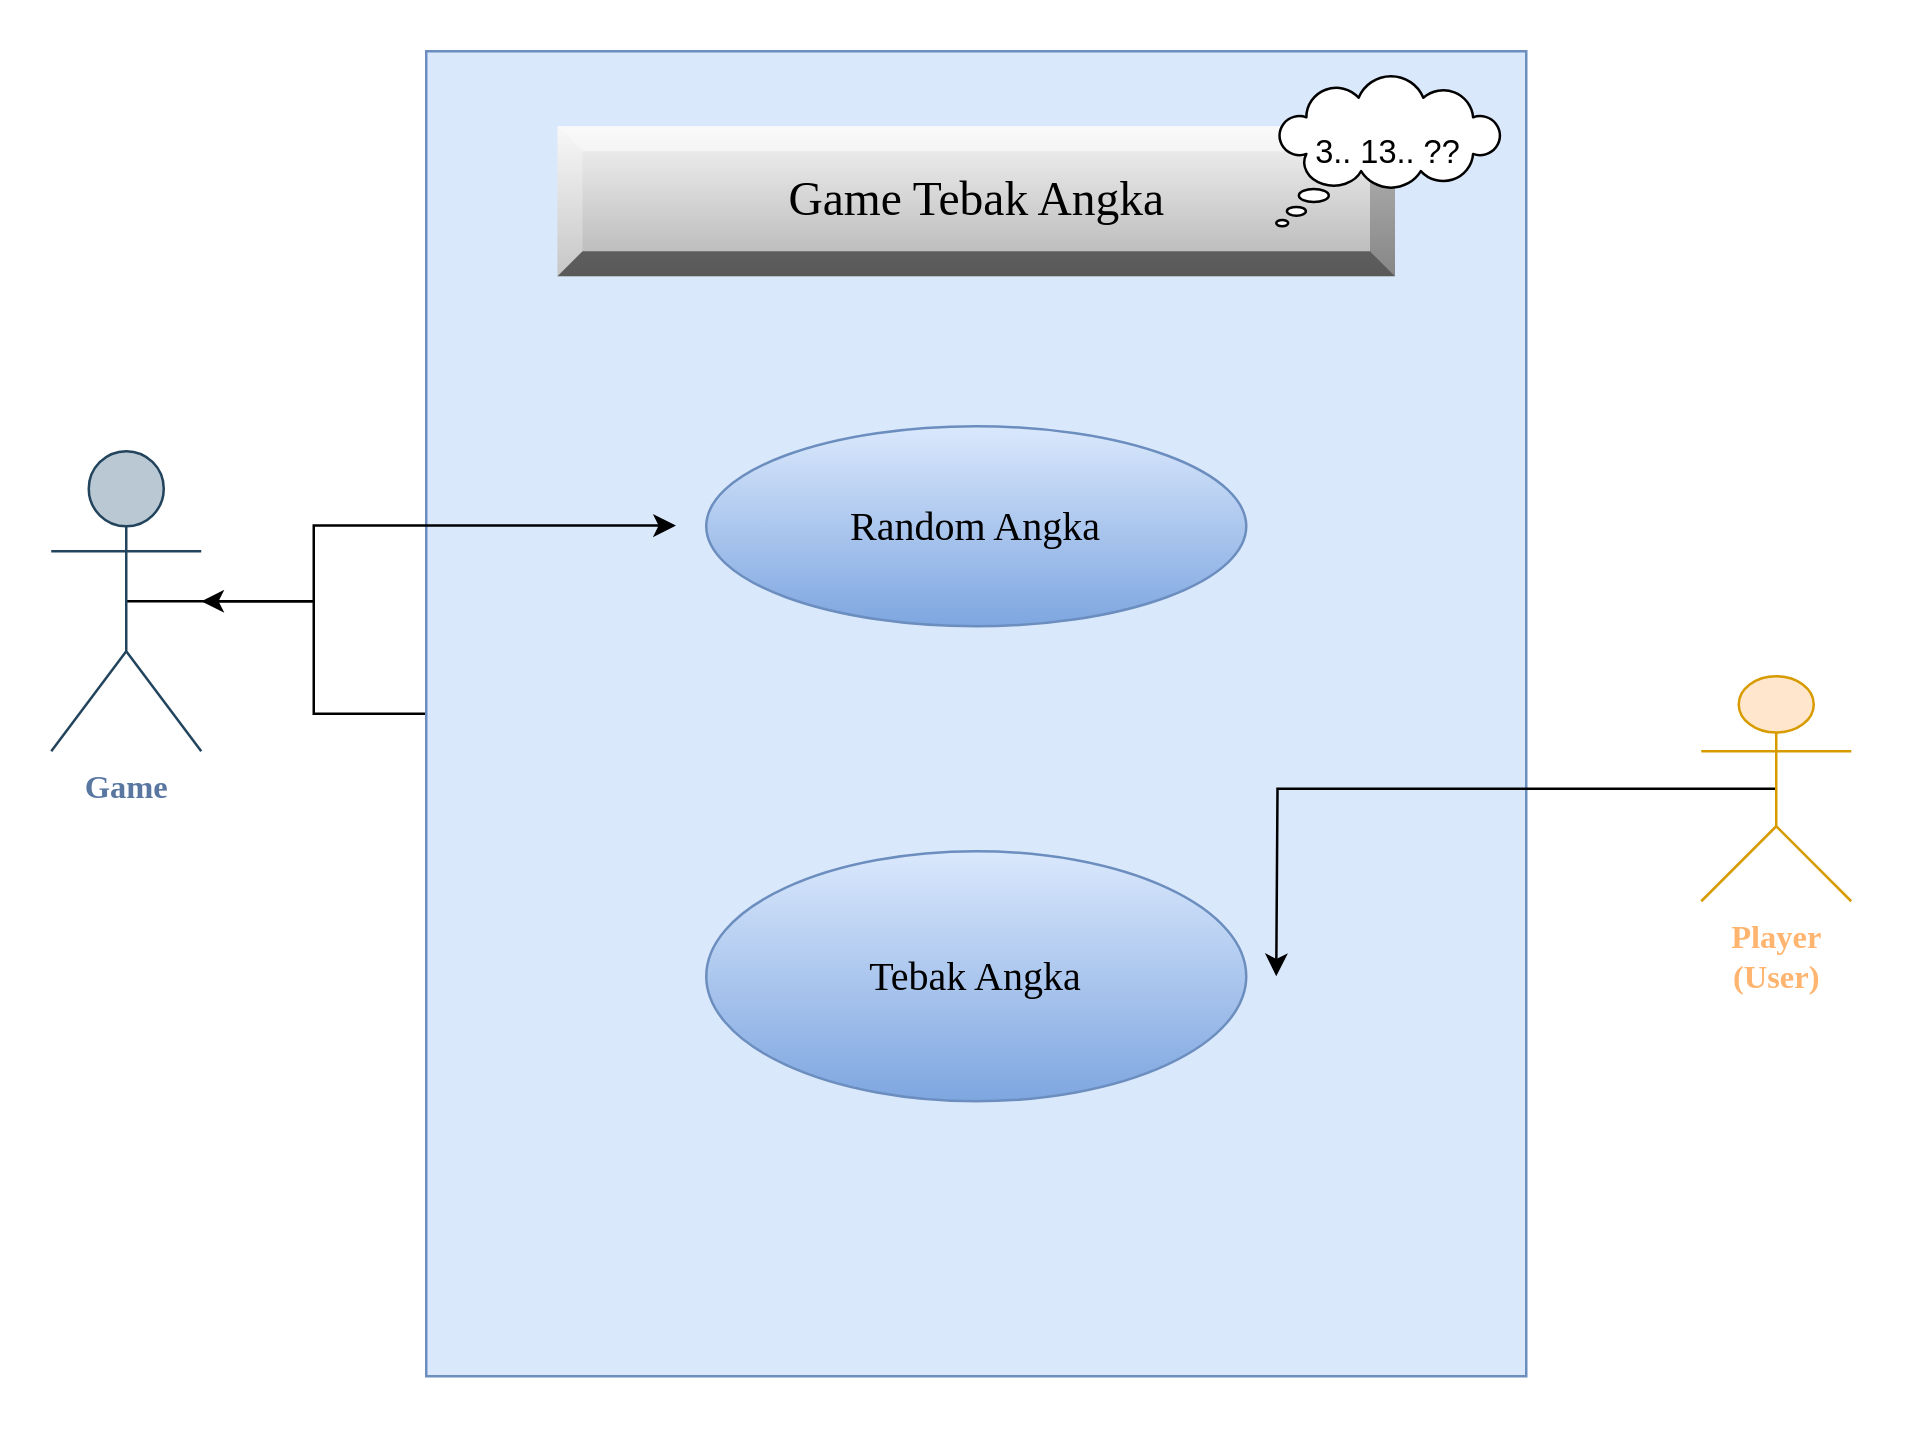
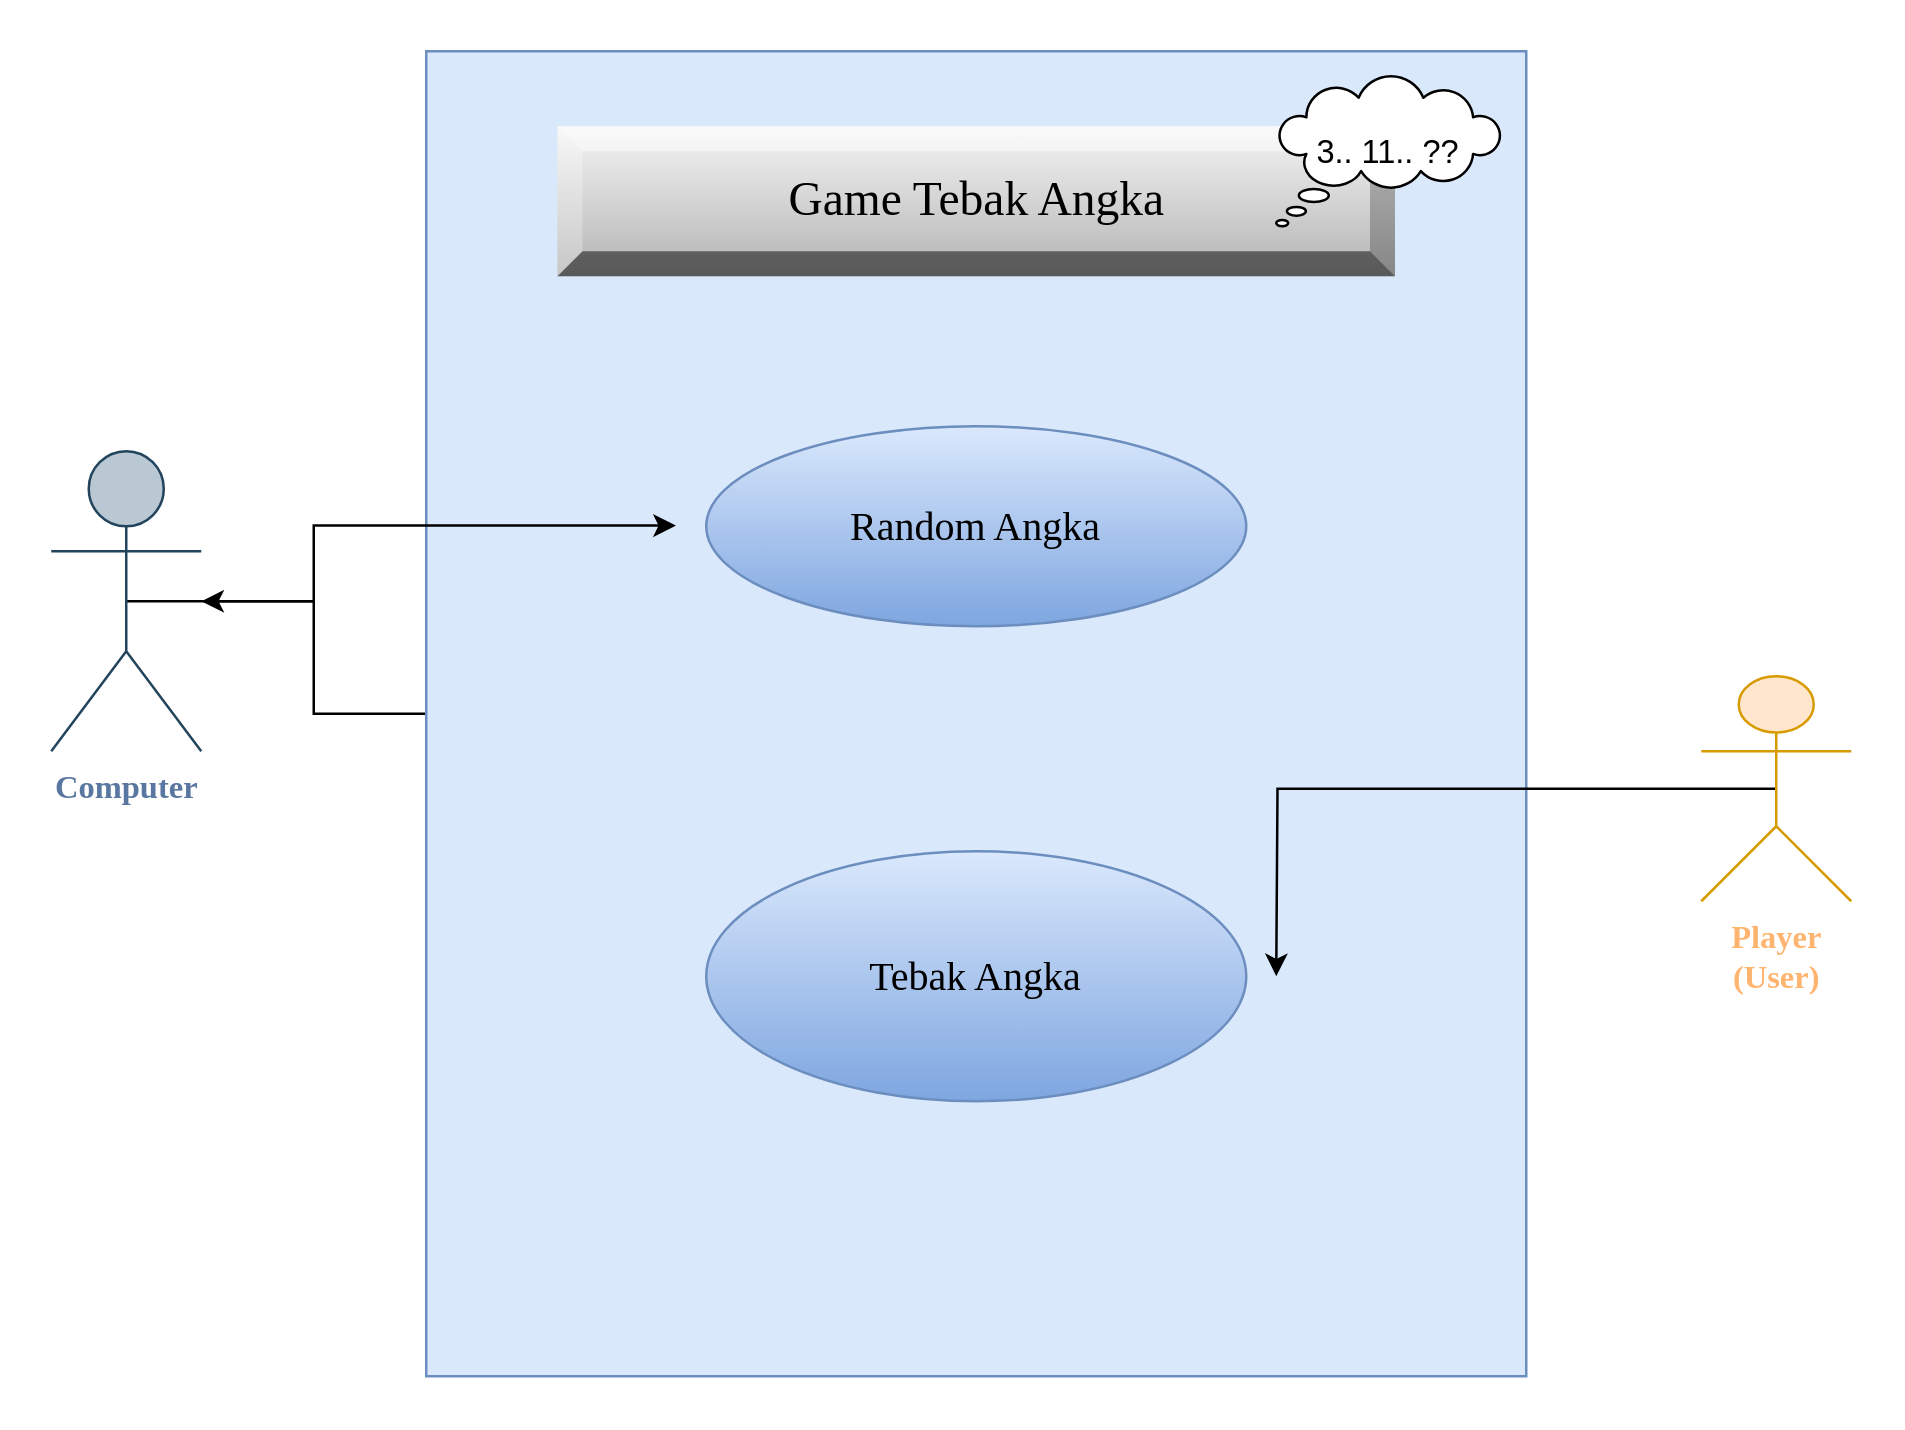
(1389, 151) -> (1389, 151)
(128, 788) -> (128, 788)
